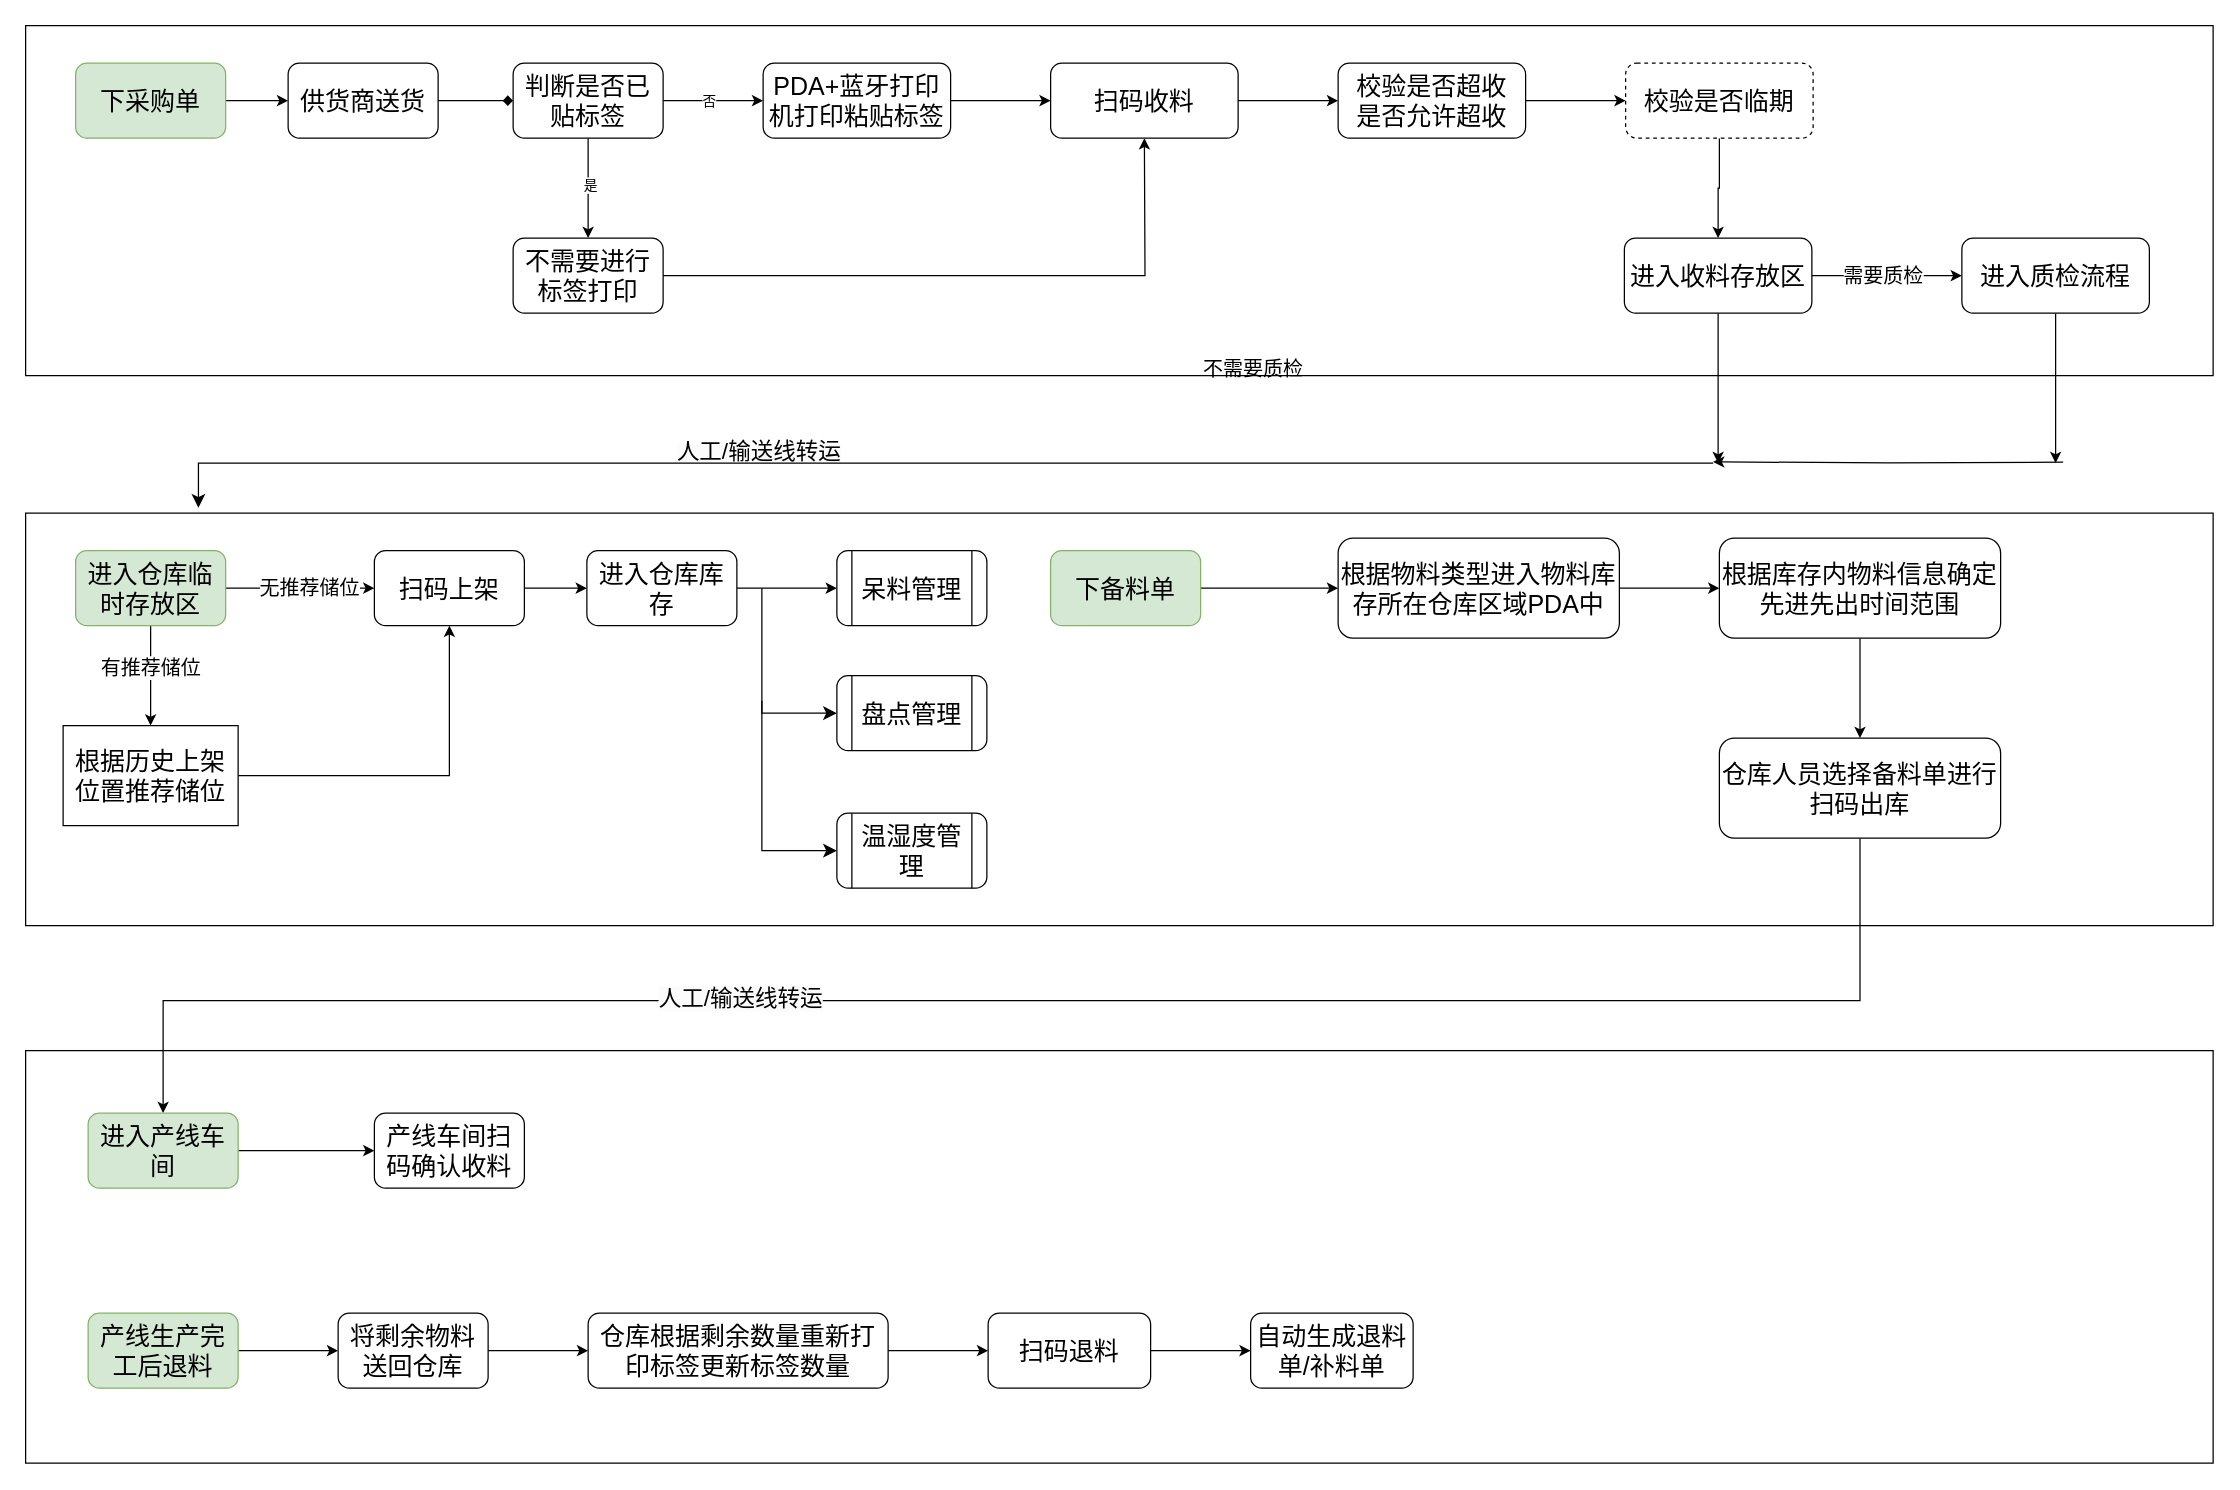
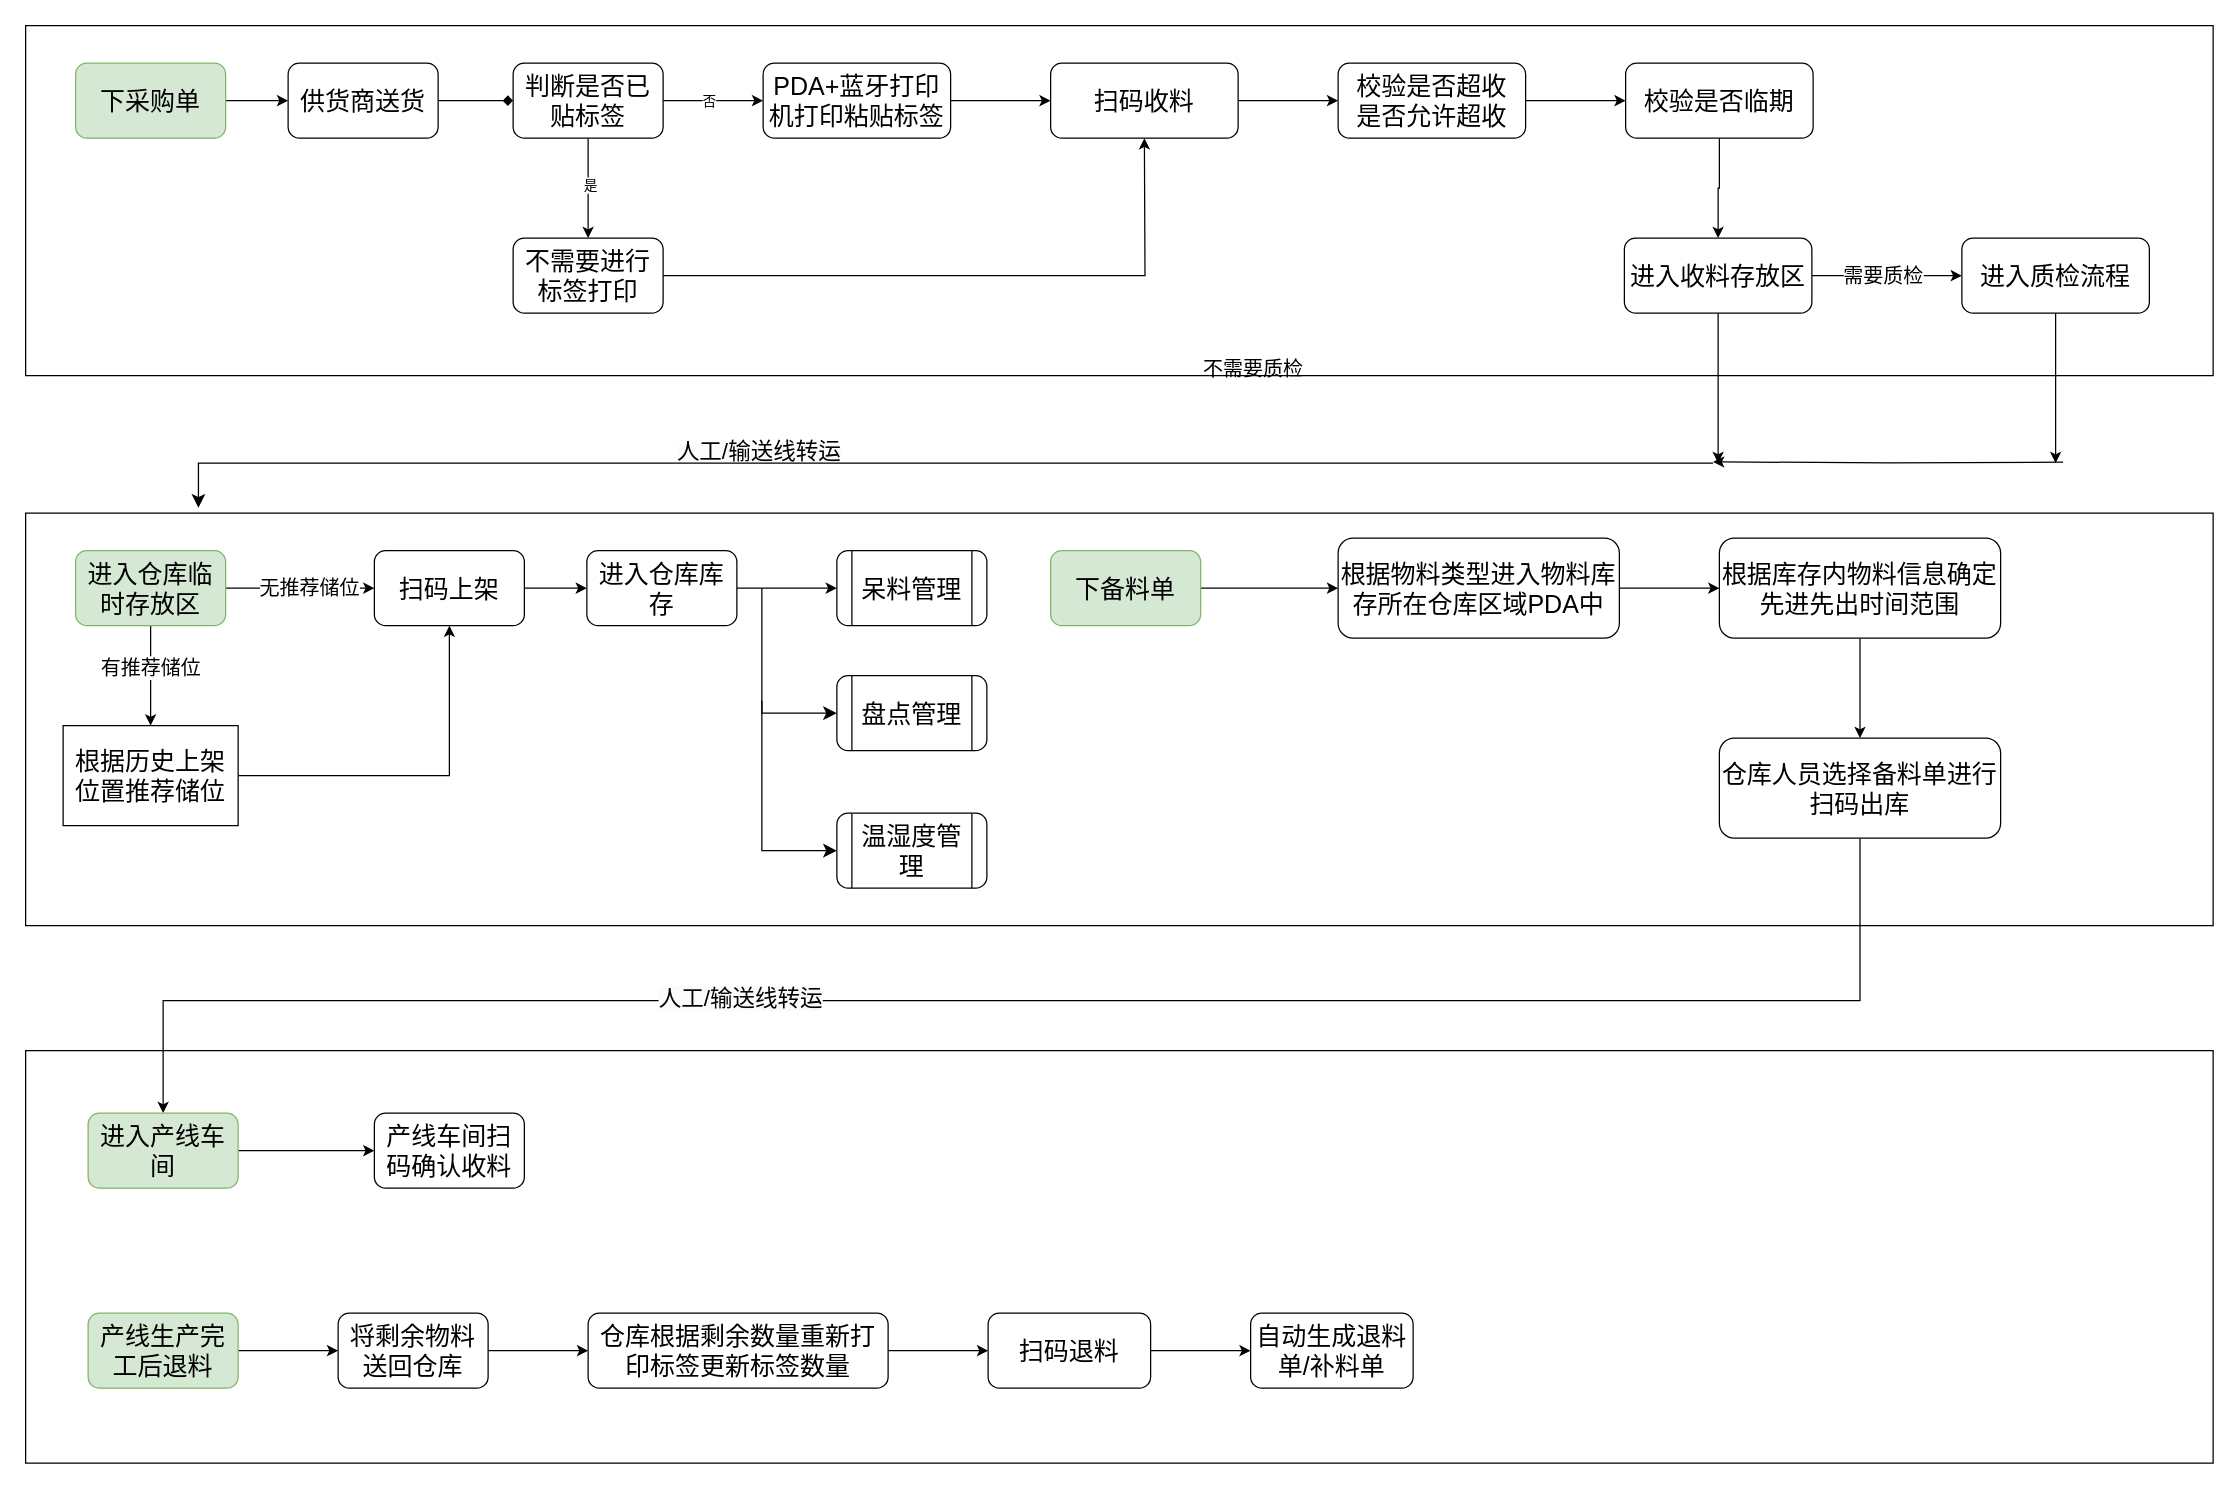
(1719, 101) -> (1719, 101)
